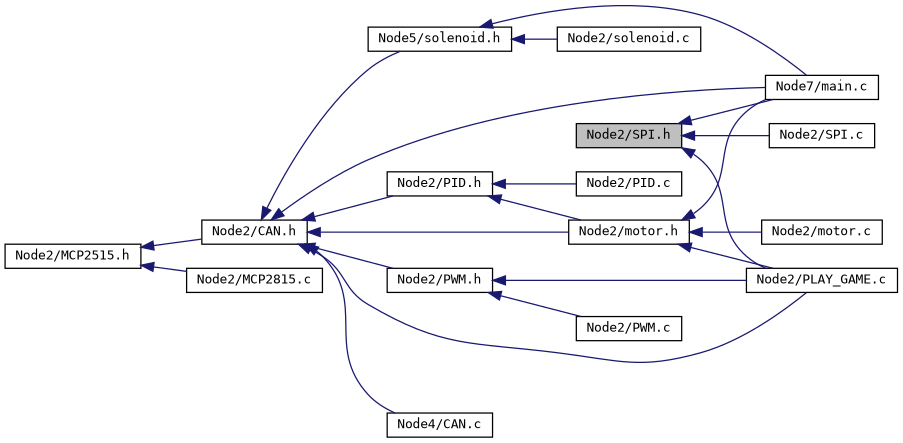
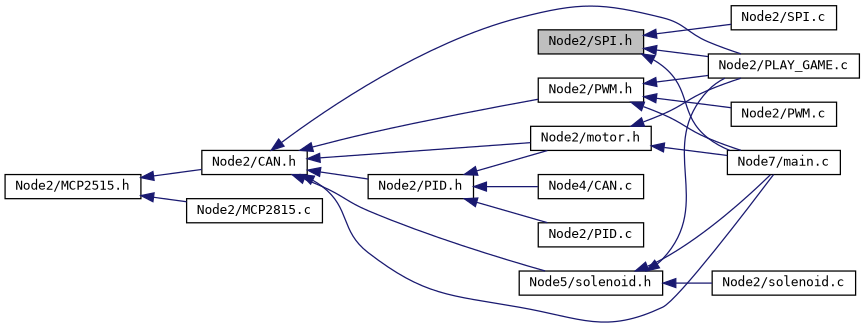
none -> (680, 123)
none -> (685, 168)
(822, 232) -> none
(346, 338) -> (512, 187)
